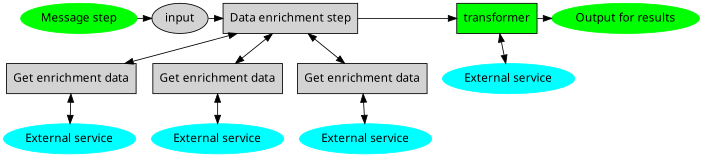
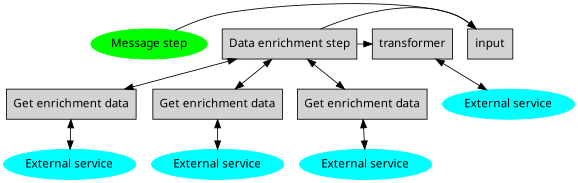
(180, 18) -> (490, 44)
(211, 18) -> (387, 10)
(497, 18) -> (412, 44)
(626, 18) -> none
